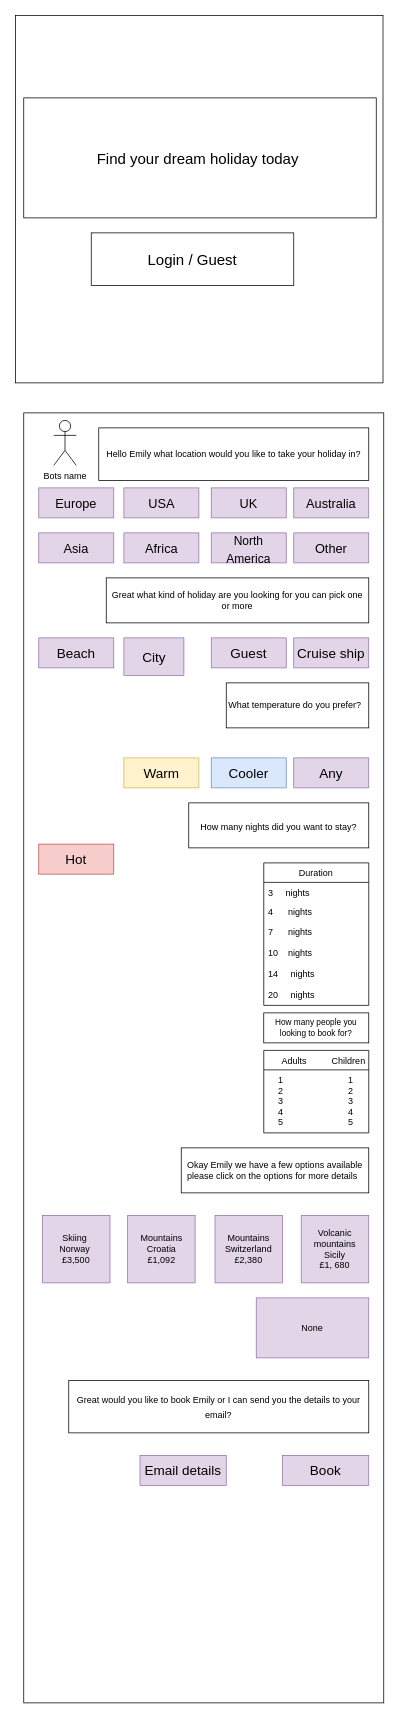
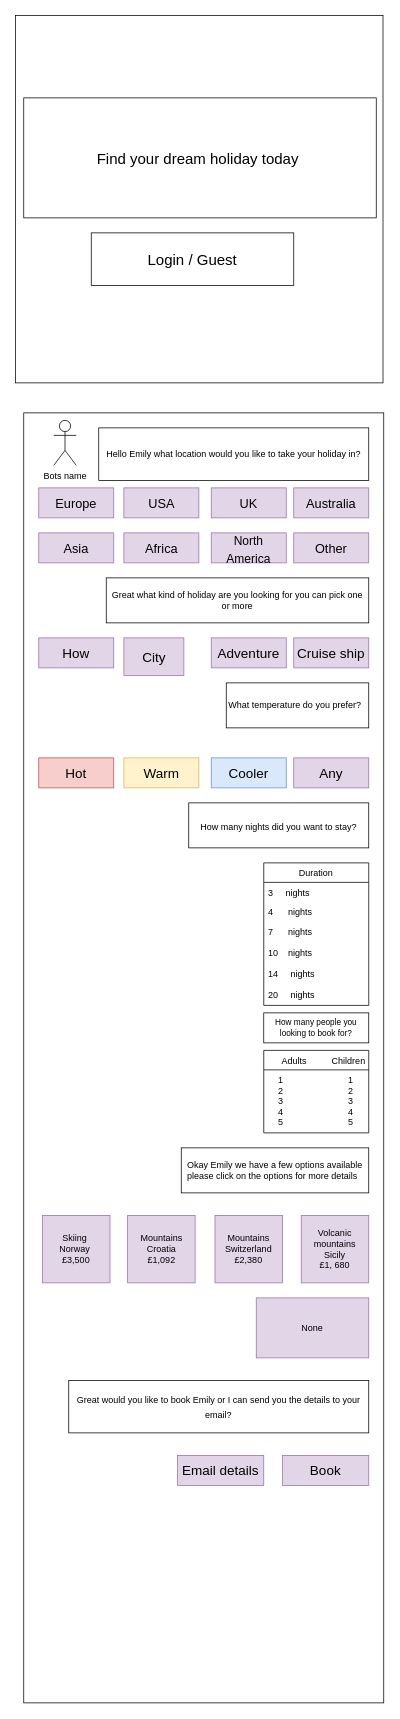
(76, 653) -> (76, 653)
(249, 653) -> (249, 653)
(76, 859) -> (76, 773)
(183, 1470) -> (221, 1470)
